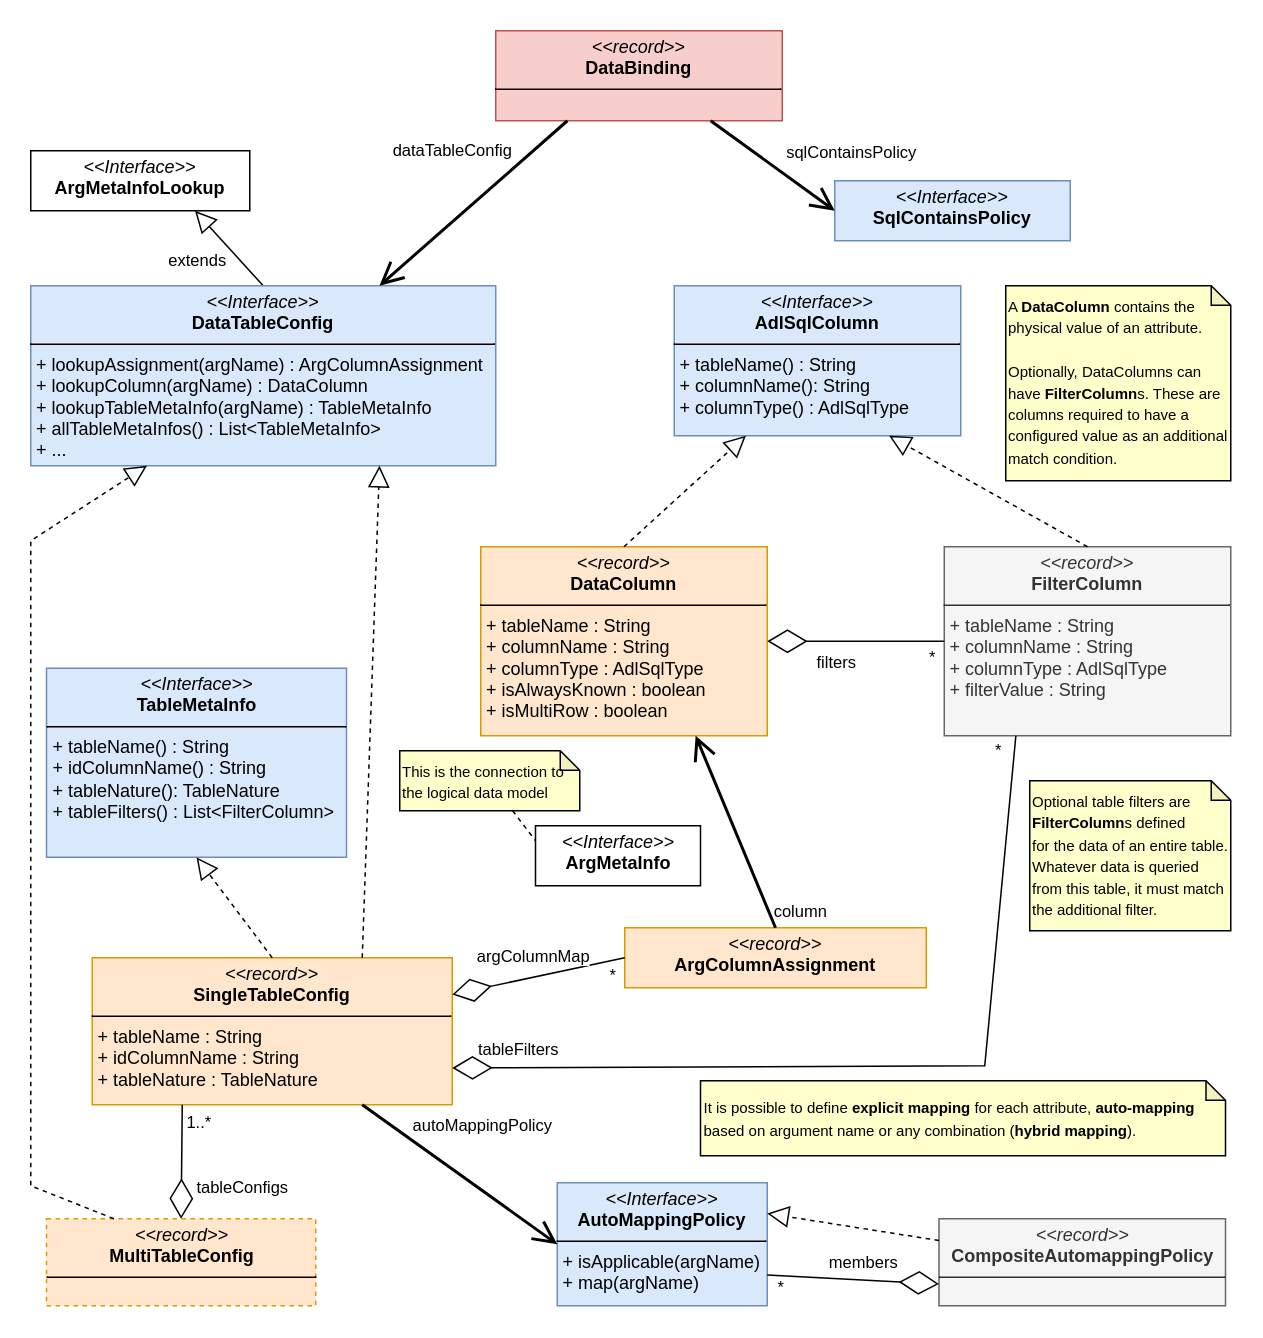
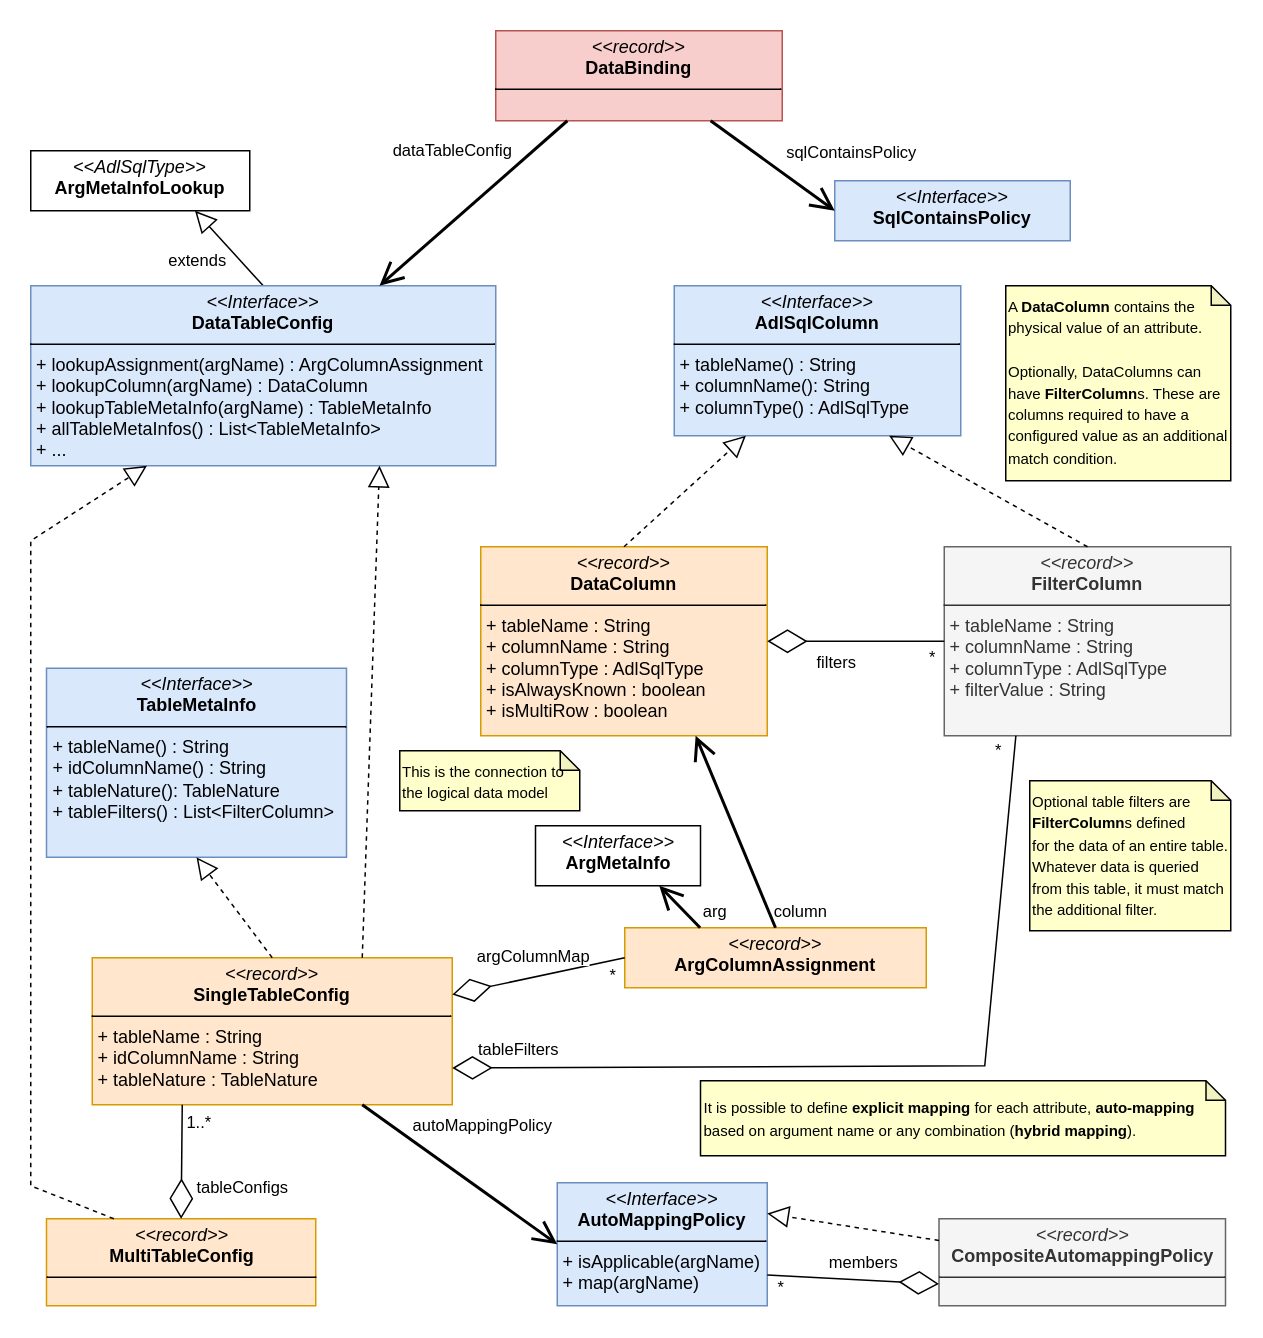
(116, 172) -> (116, 172)
(524, 825) -> none
none -> (682, 910)
(181, 1262) -> (181, 1262)
